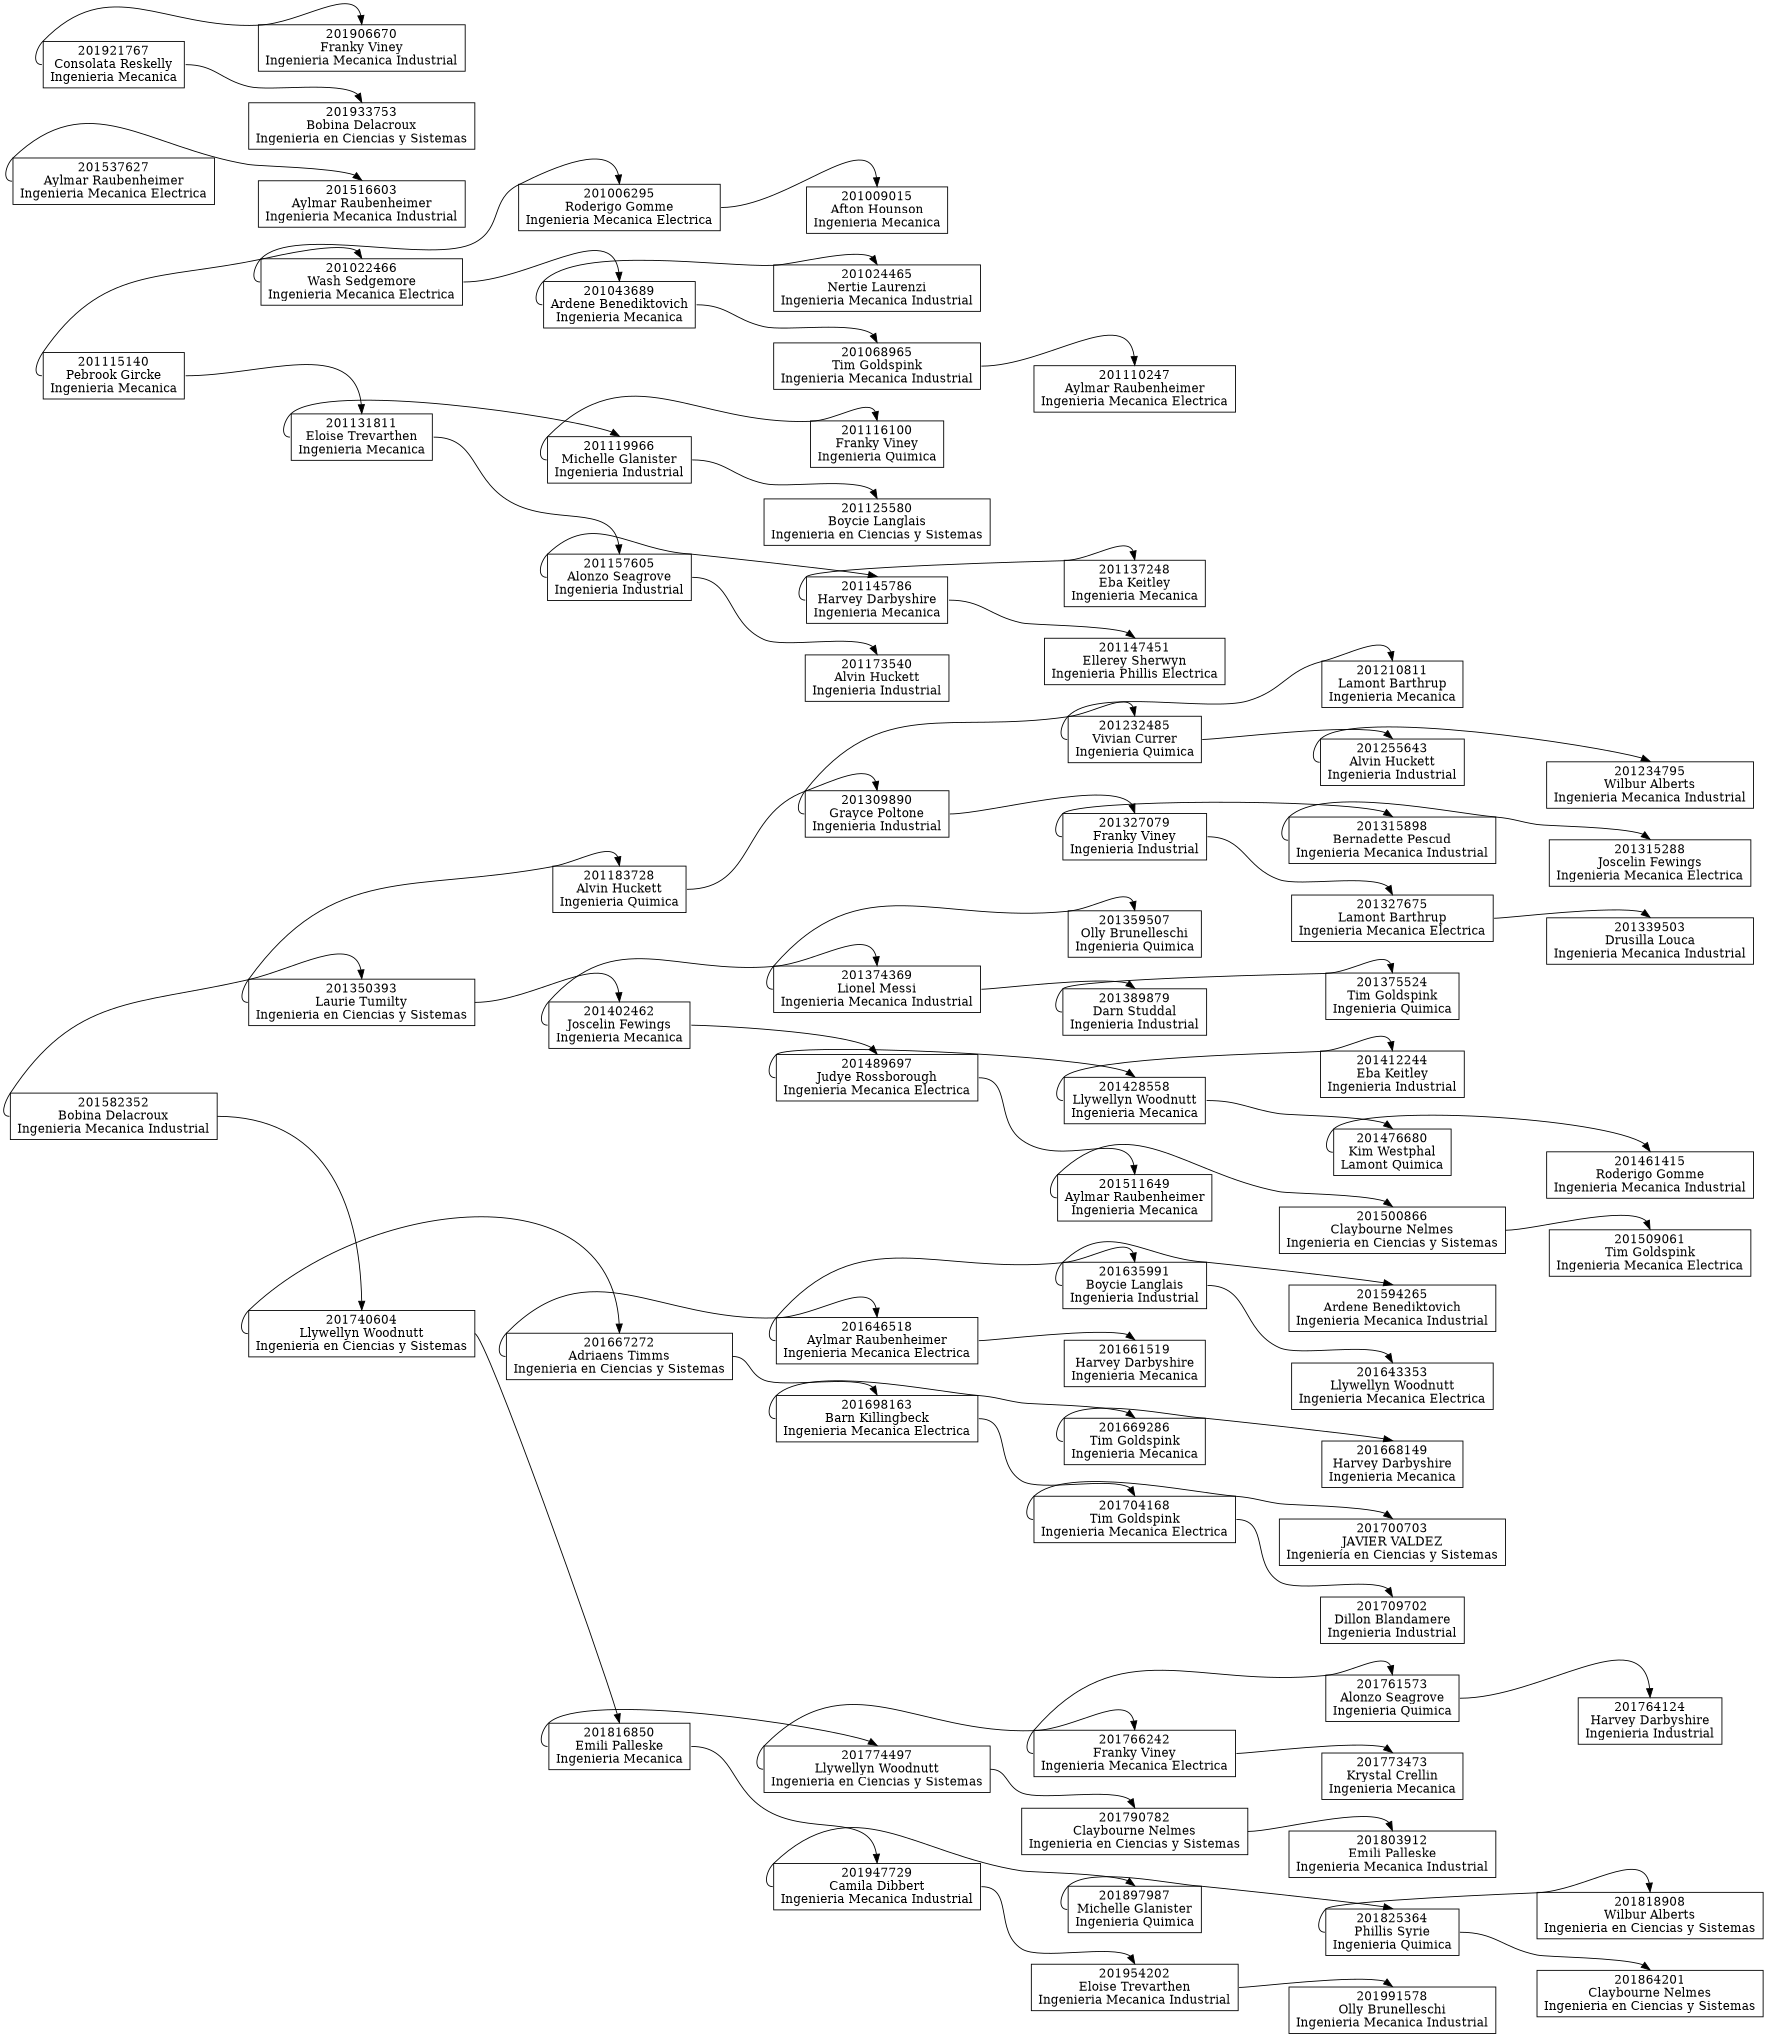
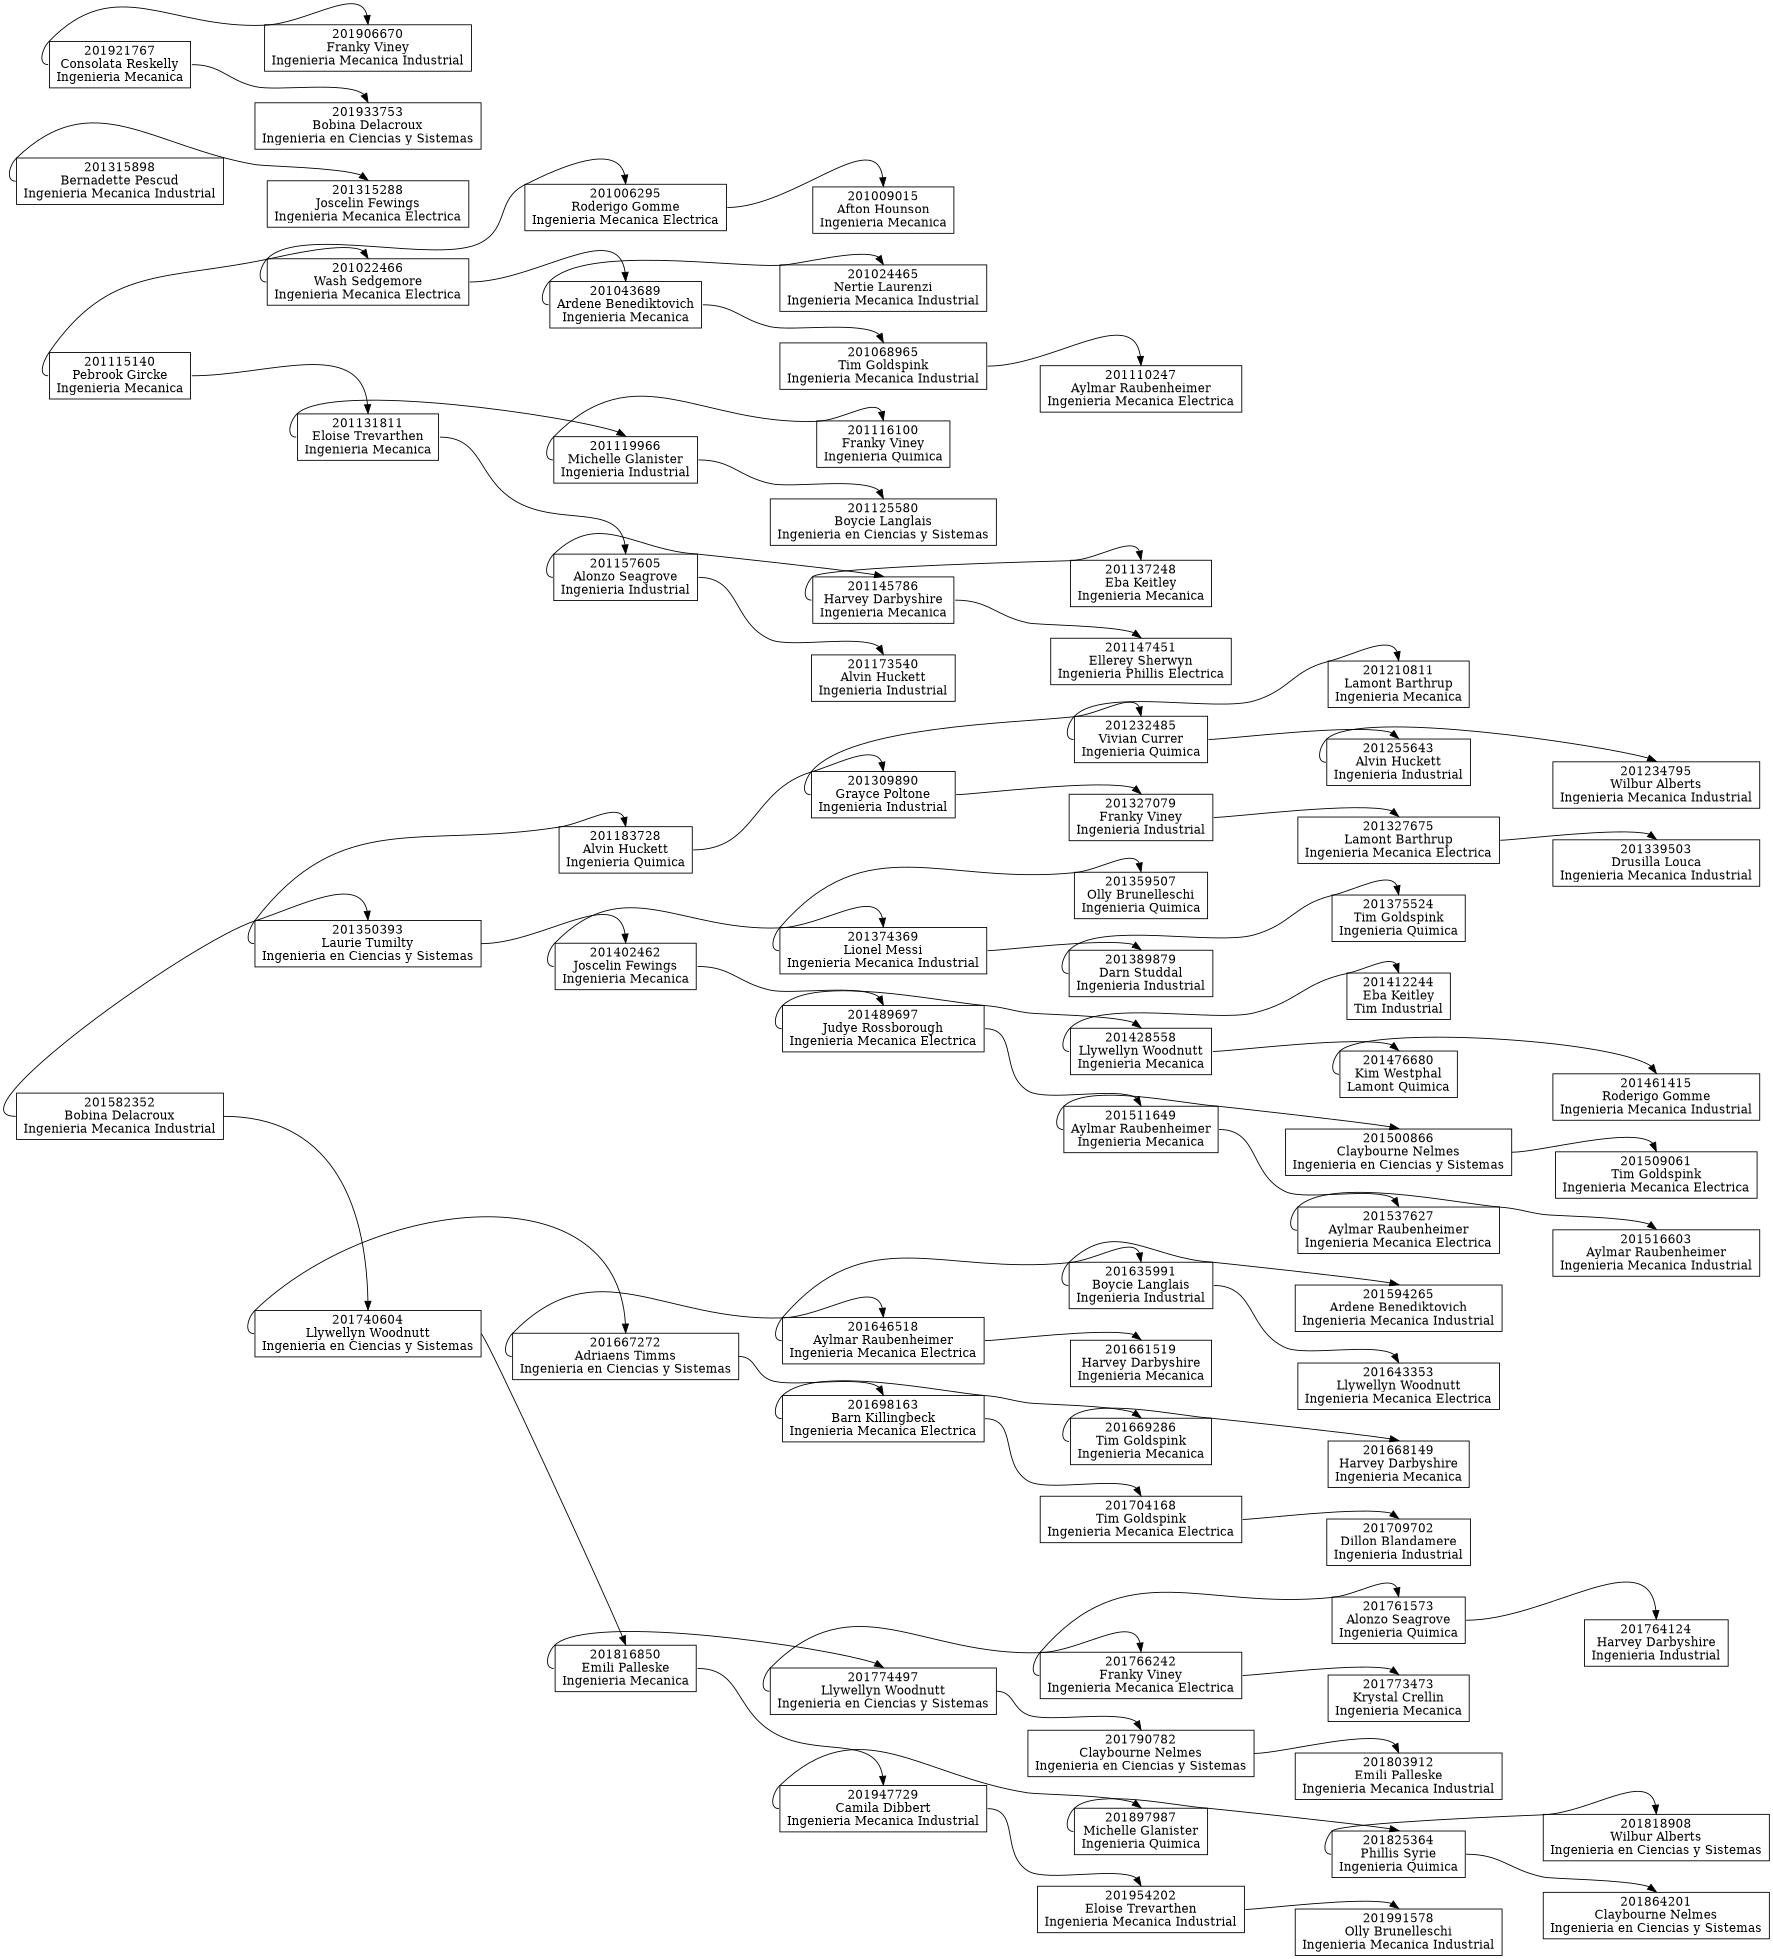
(1209, 802) -> none
(1392, 1074) -> (1399, 996)
none -> (1292, 1193)
(1392, 1542) -> none
